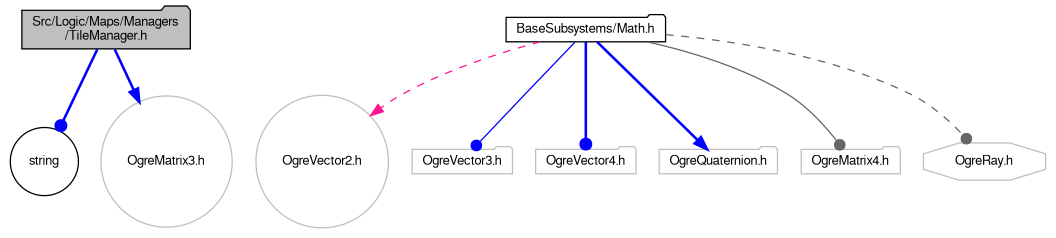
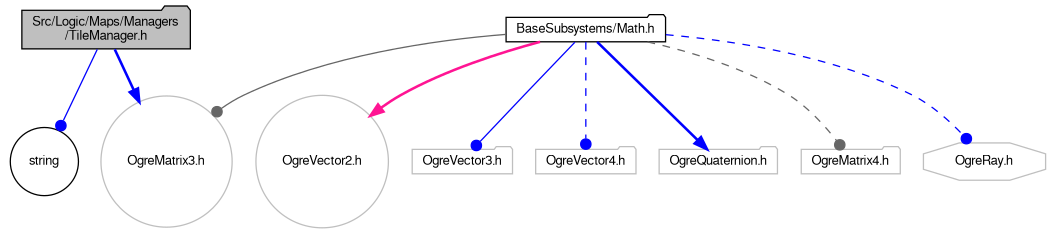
none -> (359, 57)
(823, 62) -> (823, 62)
(458, 69) -> (458, 69)
(751, 75) -> (751, 75)
(80, 85) -> (80, 85)
(586, 90) -> (586, 90)
